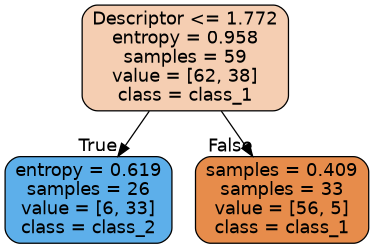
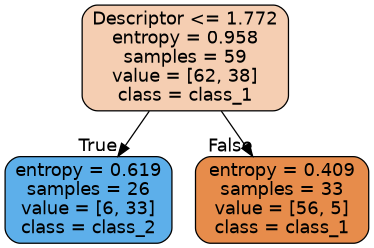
(282, 200) -> (282, 200)
